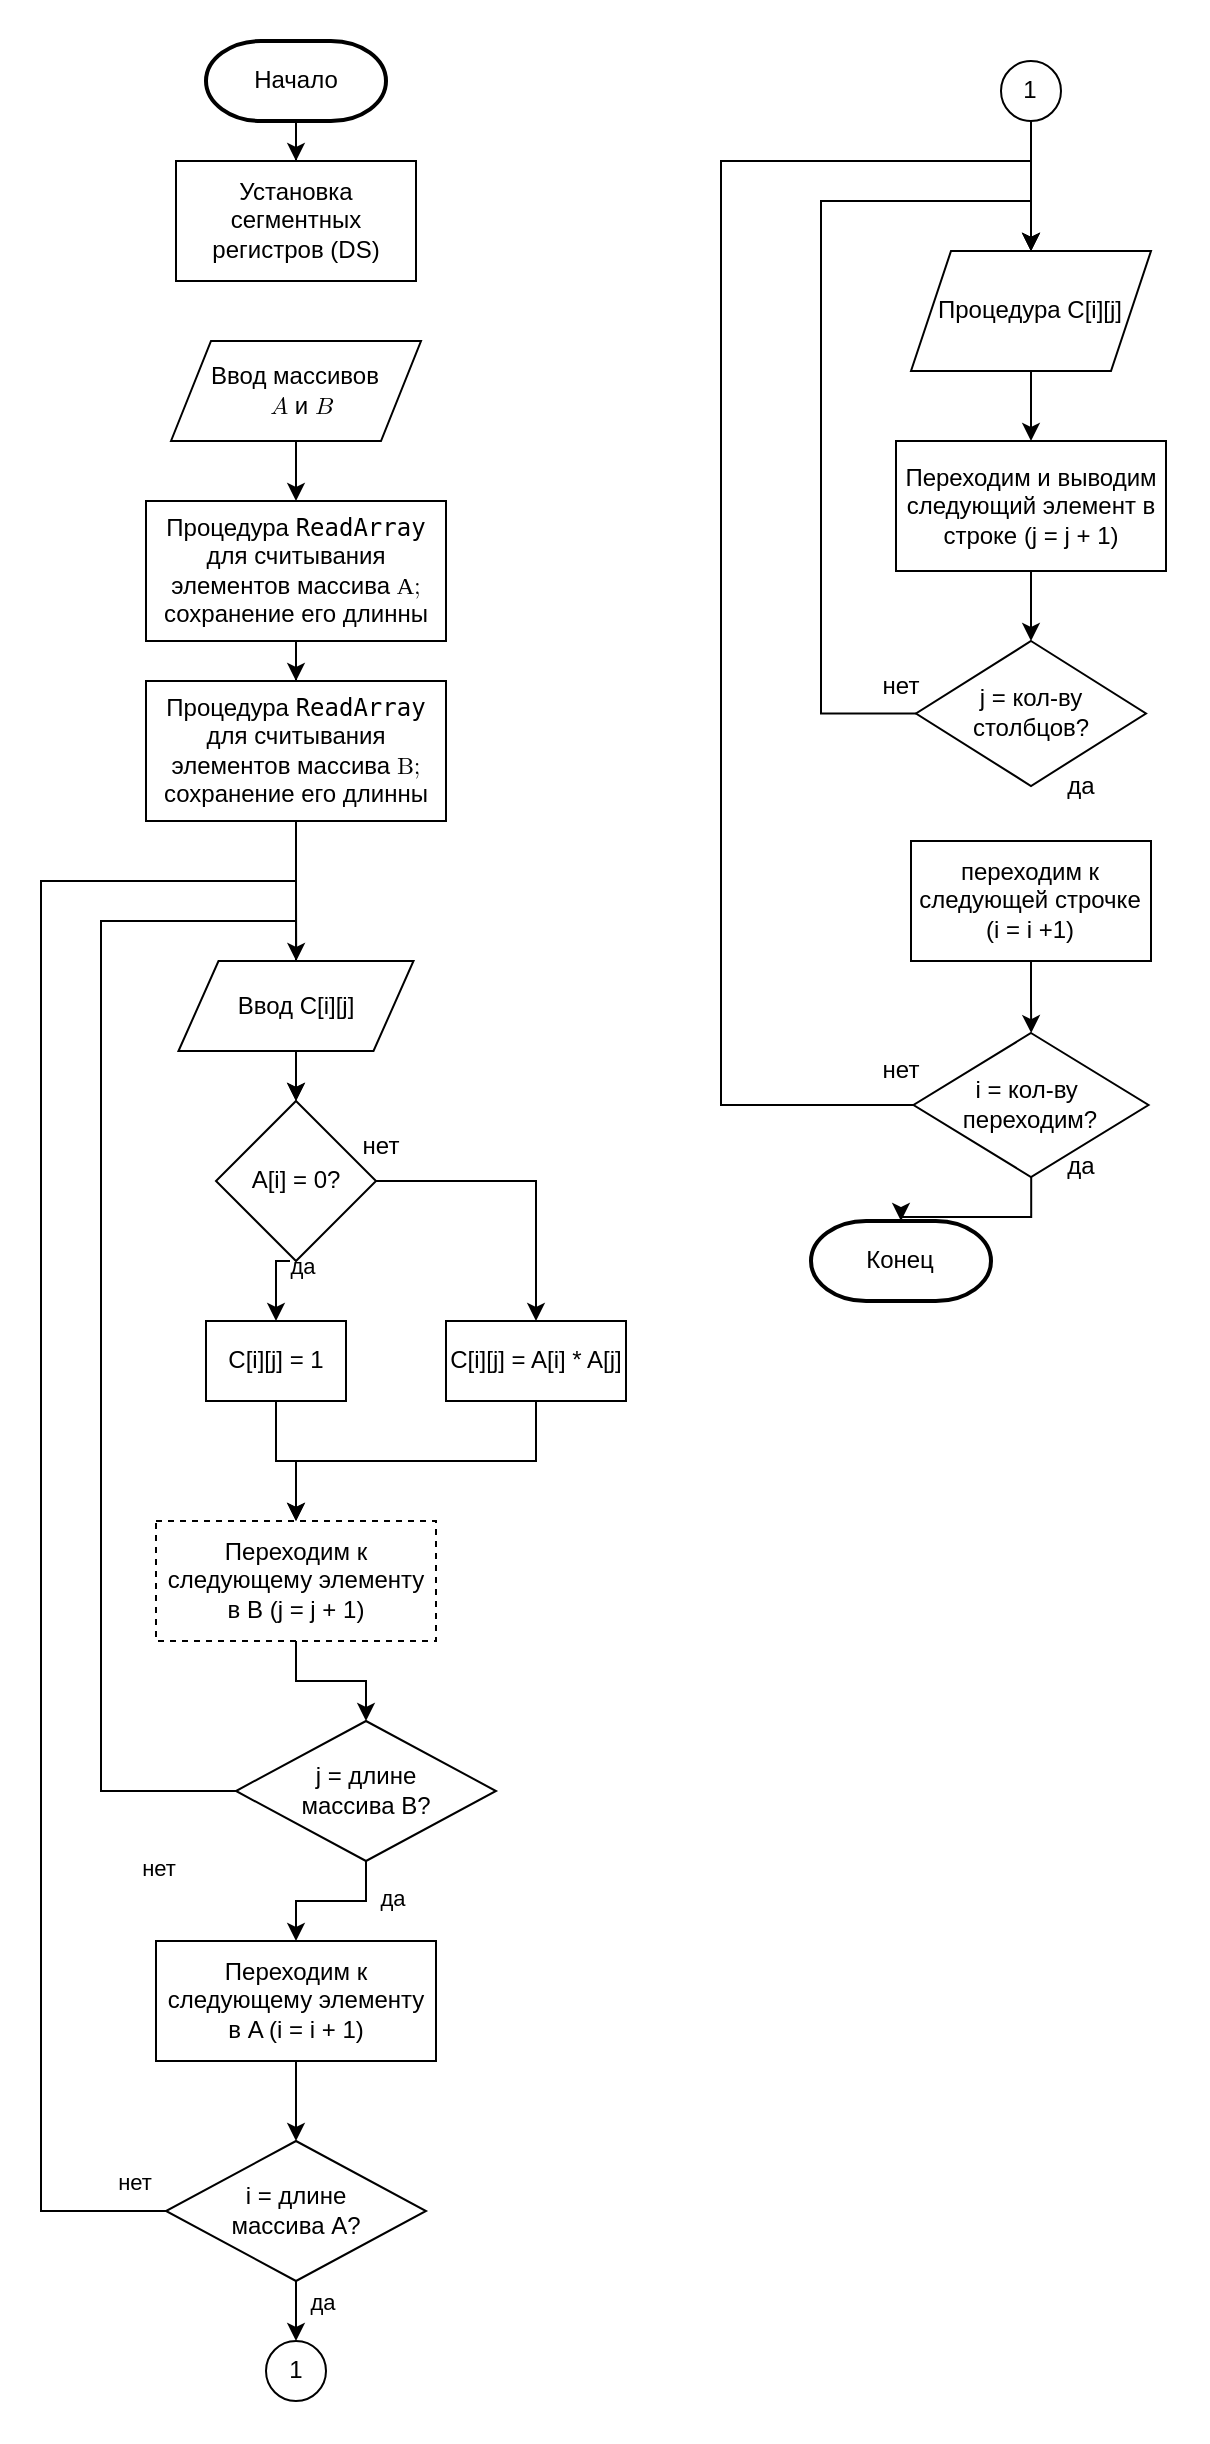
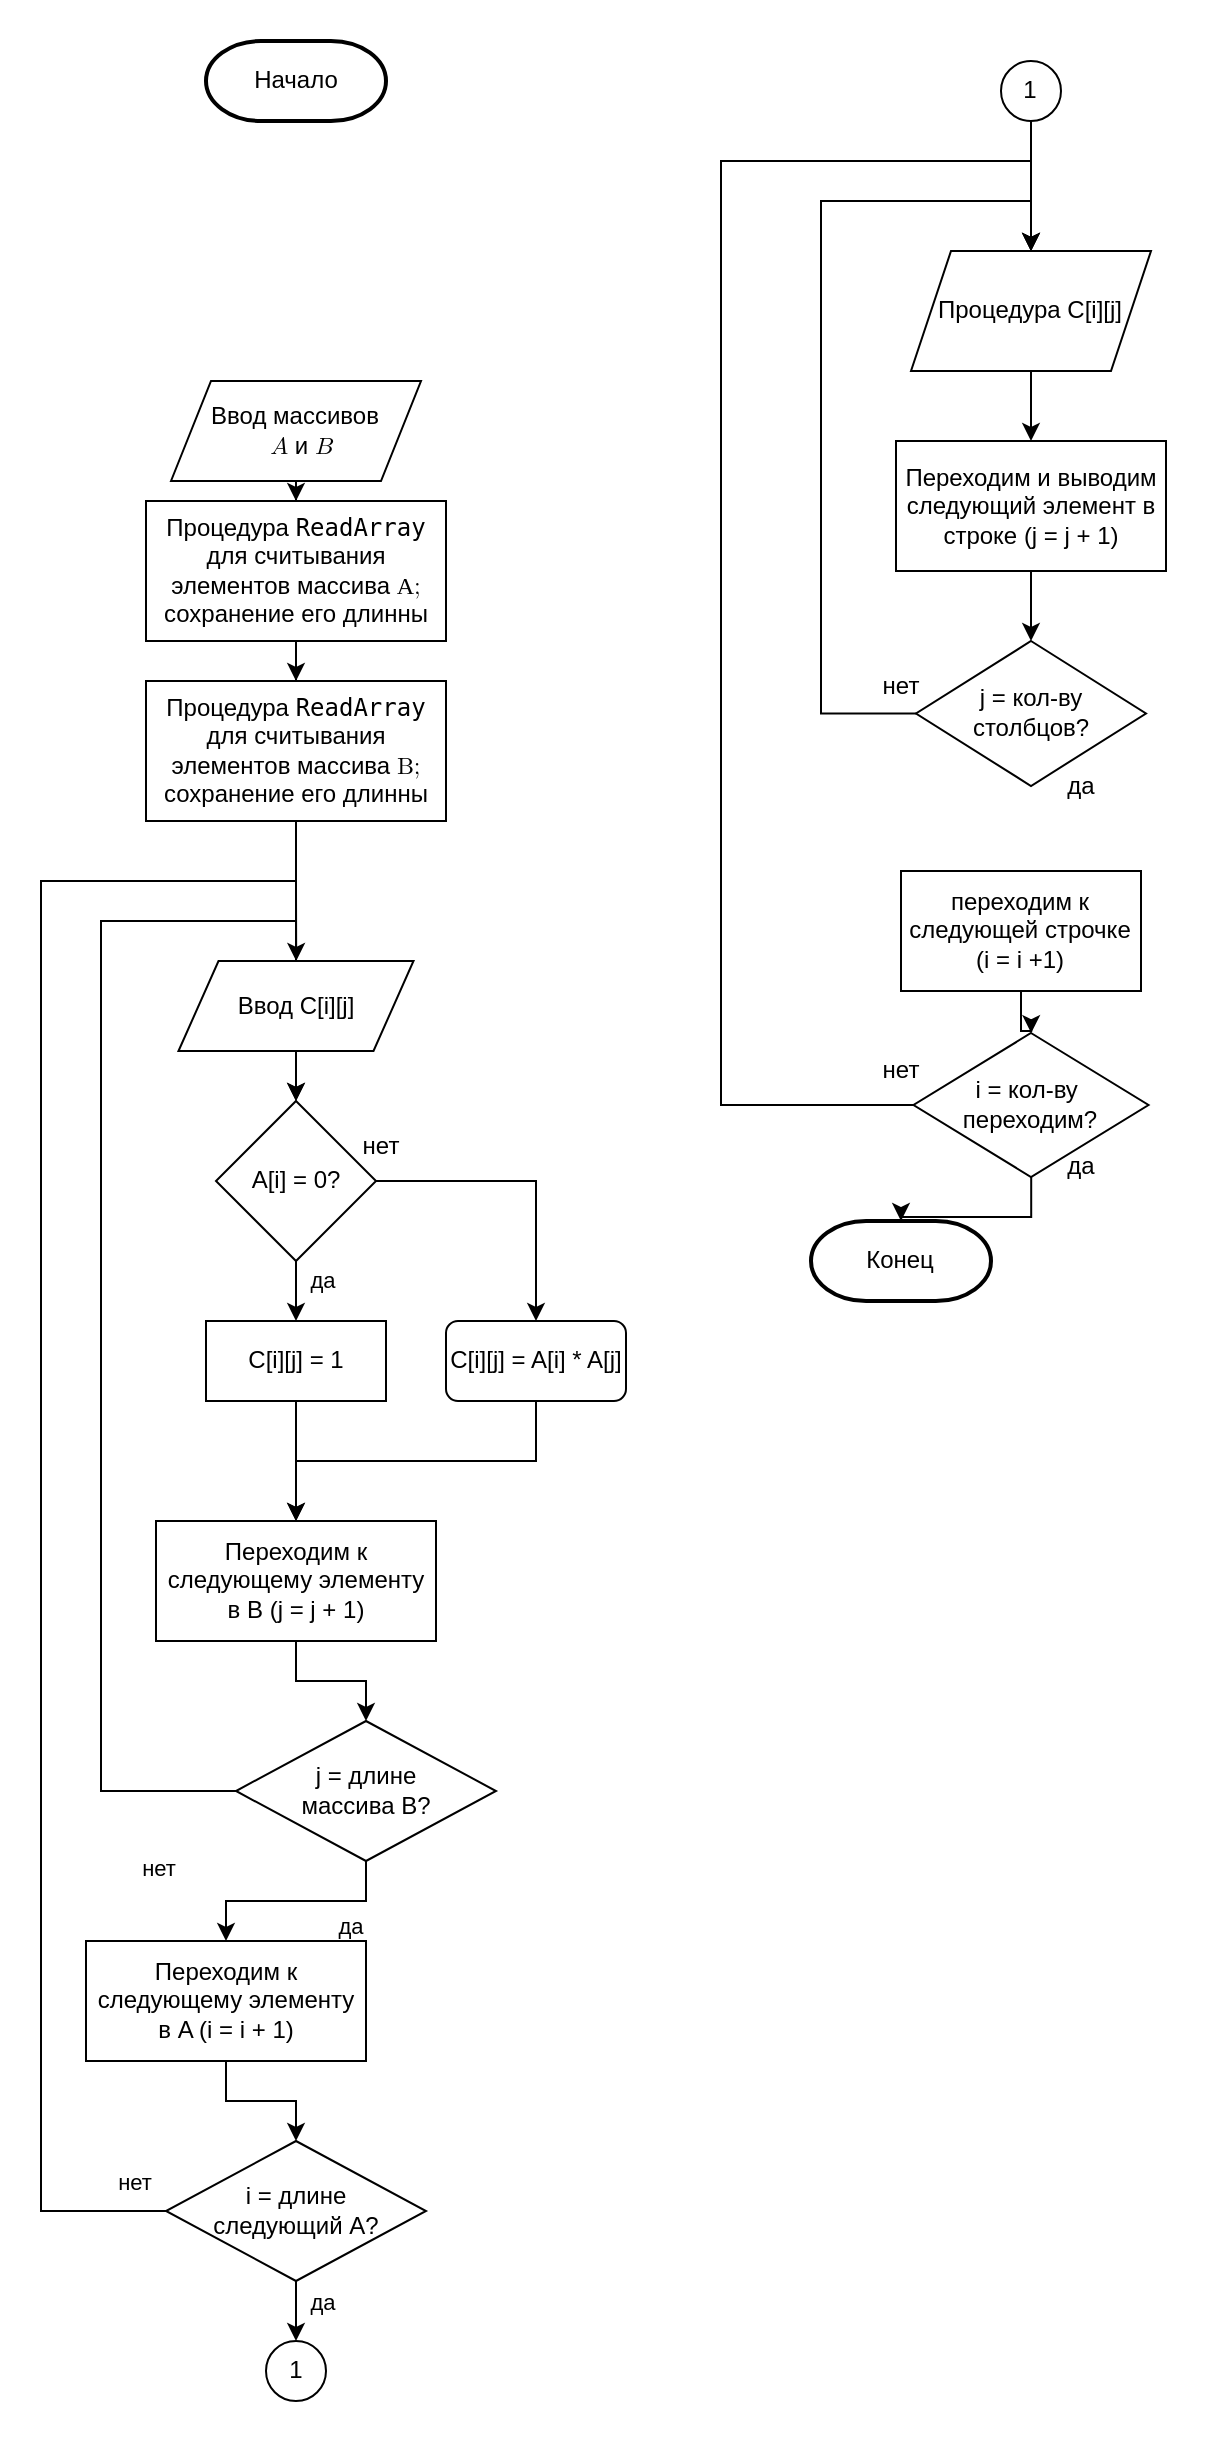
(296, 148) -> none
(296, 221) -> none
(296, 391) -> (296, 431)
(1031, 901) -> (1021, 931)
(276, 1361) -> (296, 1361)
(536, 1361) -> (536, 1361)
(296, 1581) -> (296, 1581)
(296, 2001) -> (226, 2001)
(297, 2211) -> (297, 2211)
